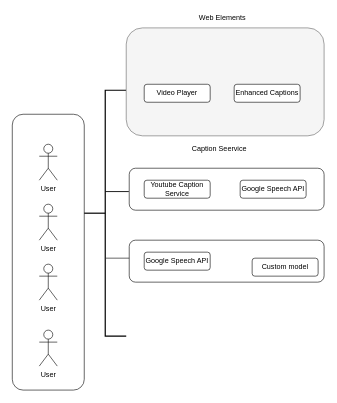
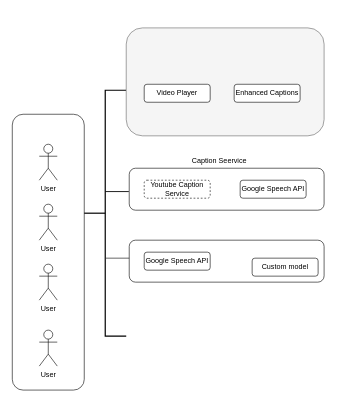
(222, 18) -> none
(219, 149) -> (219, 161)
(177, 189) -> (177, 189)
